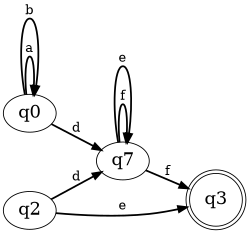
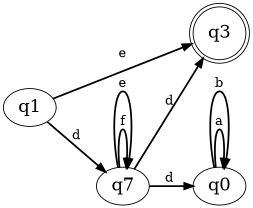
(72, 135) -> (167, 186)
(168, 172) -> (169, 102)
(30, 210) -> (30, 108)
